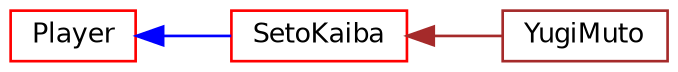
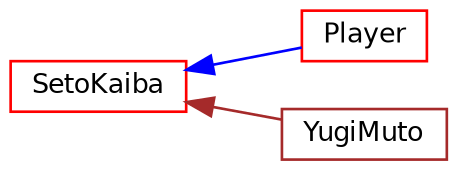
(197, 36) -> (257, 56)
